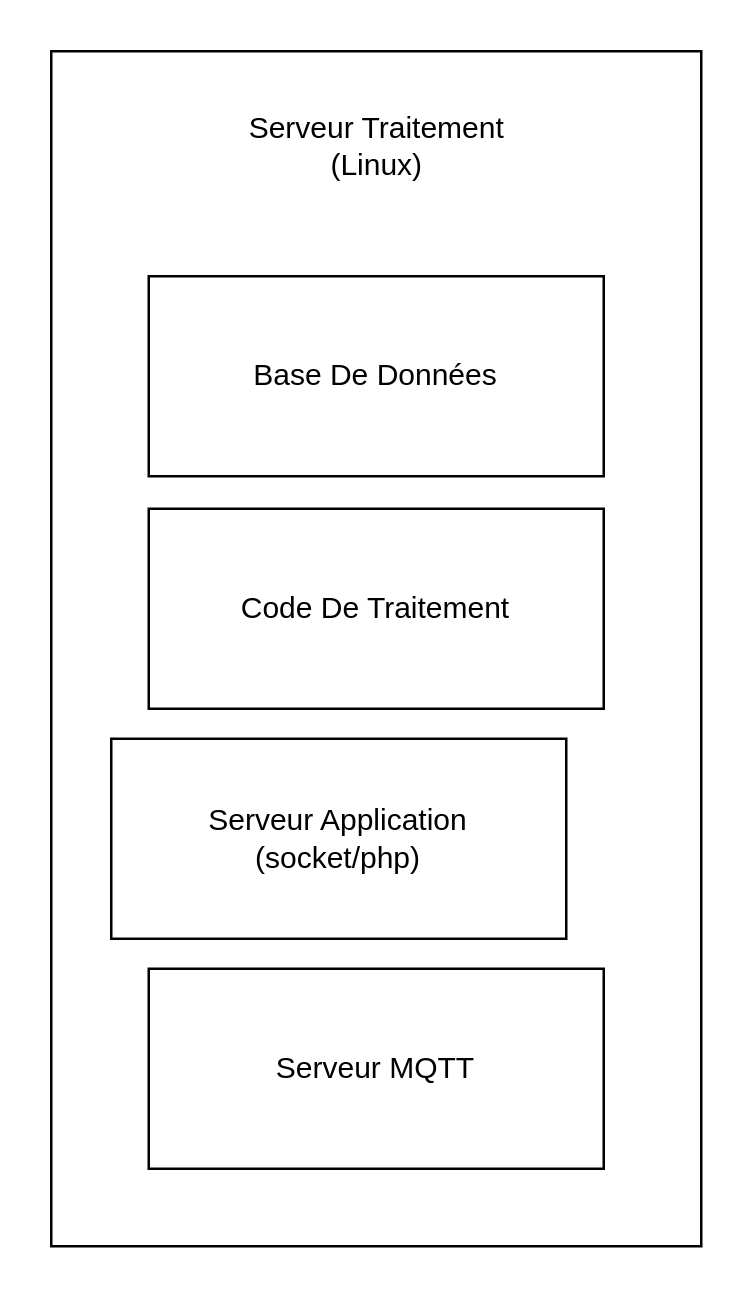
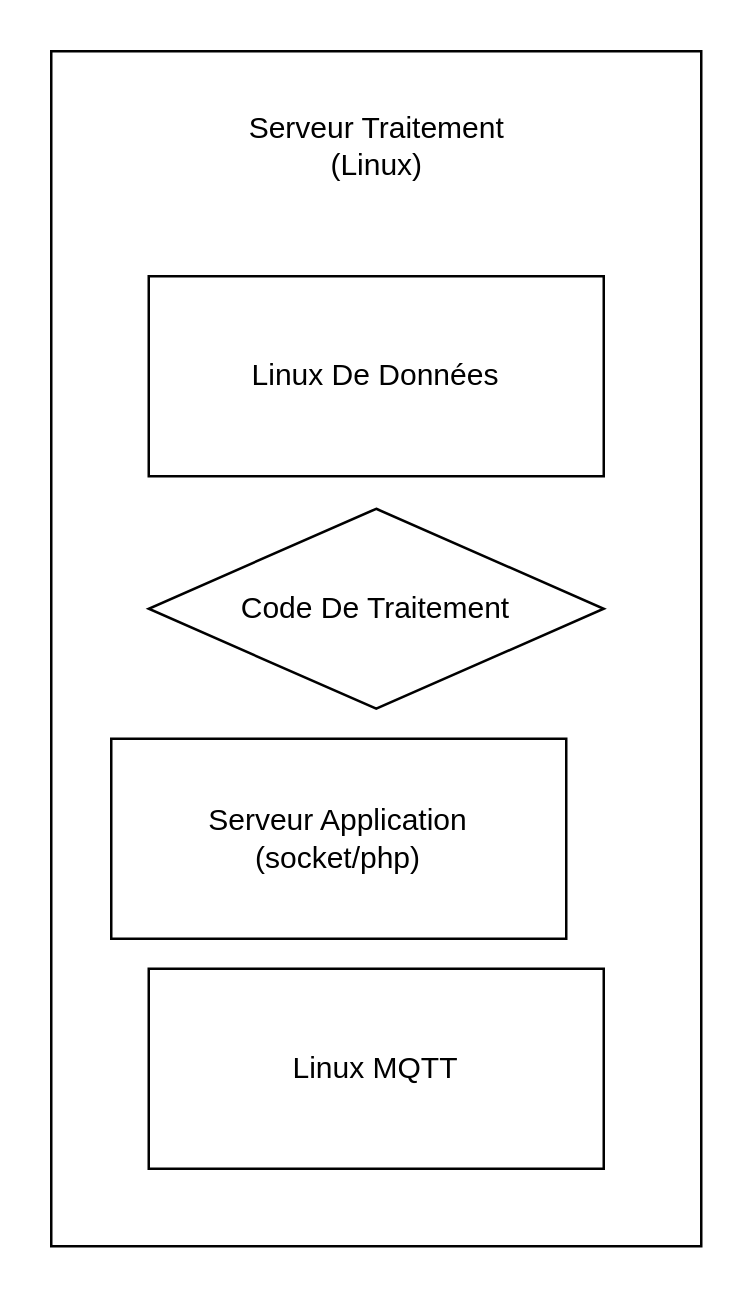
(376, 376) -> (376, 376)
(376, 609) -> (376, 609)
(376, 1069) -> (376, 1069)
